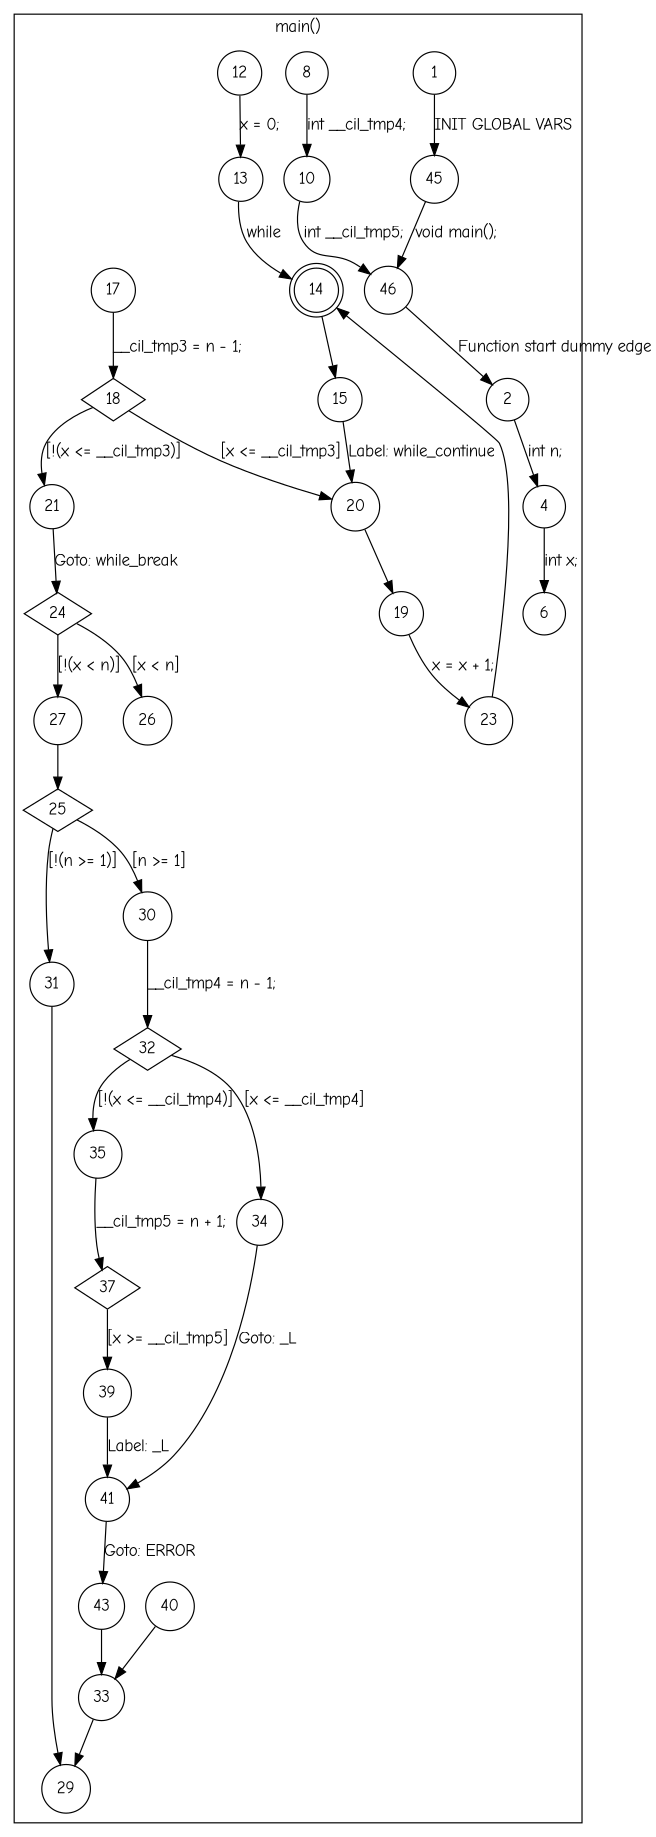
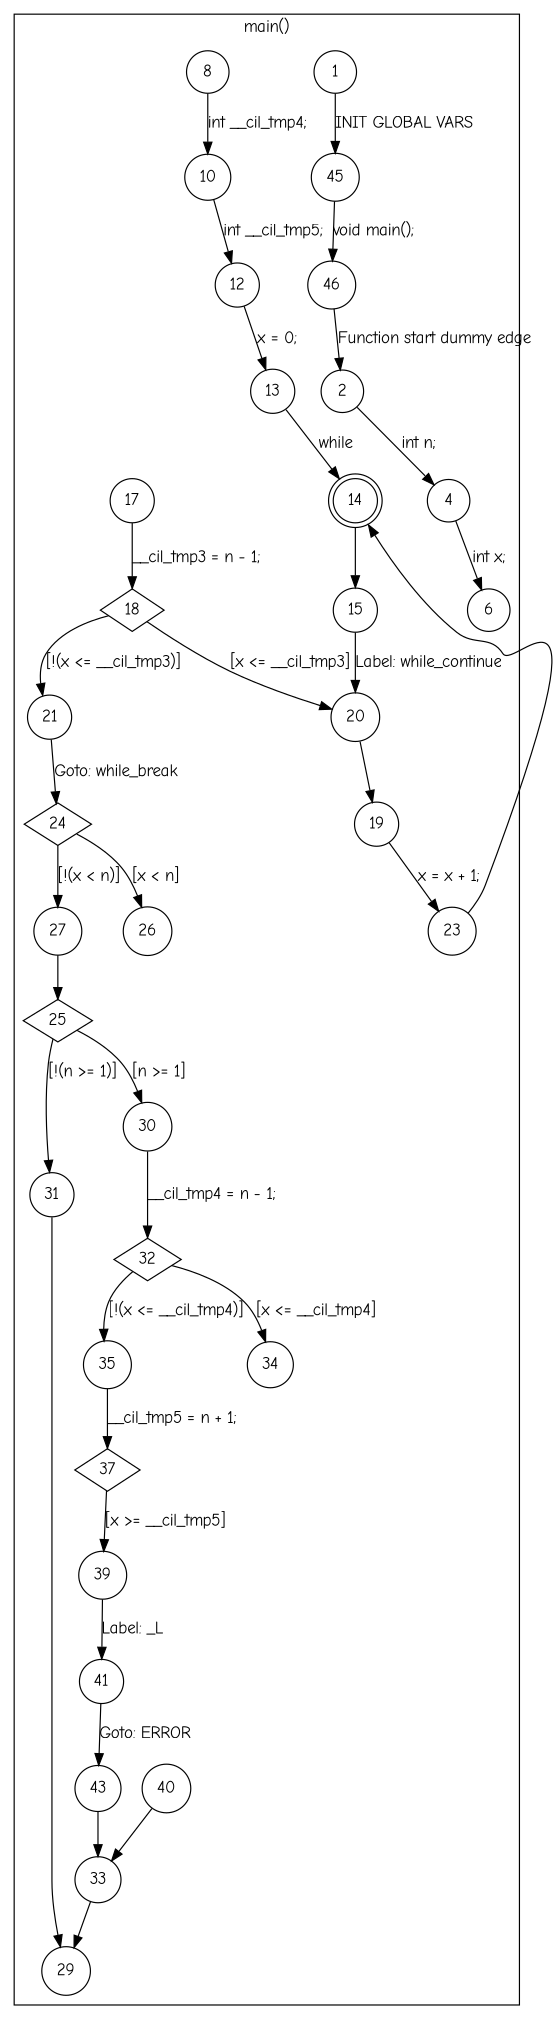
(311, 250) -> (221, 226)
(222, 1378) -> none
